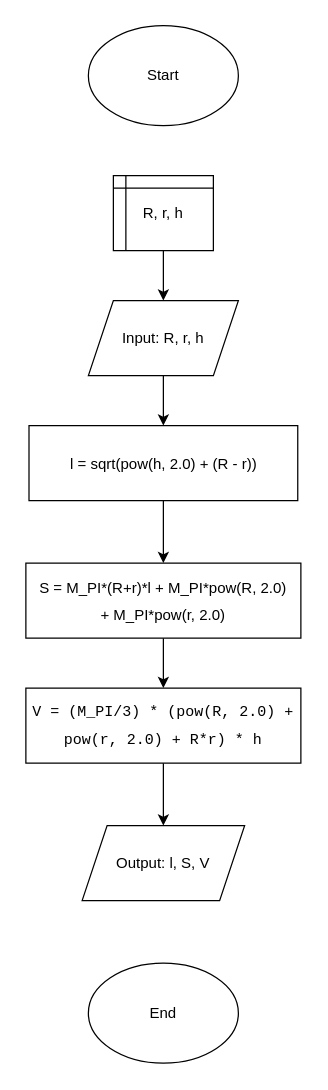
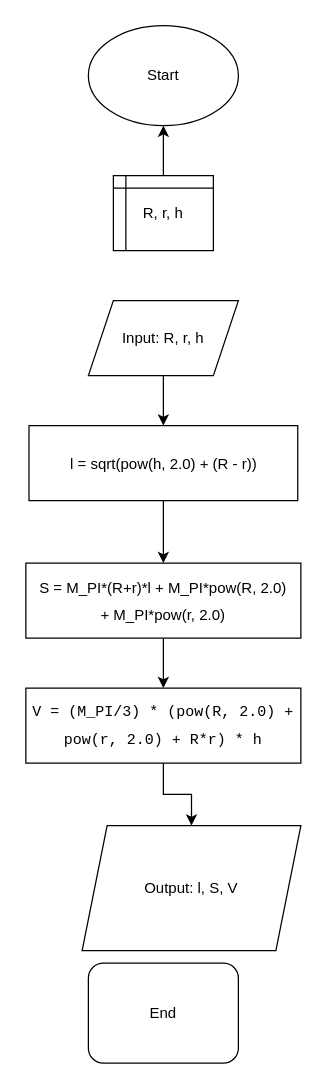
(163, 272) -> (163, 155)
(163, 863) -> (191, 888)
(163, 1013) -> (163, 1013)
